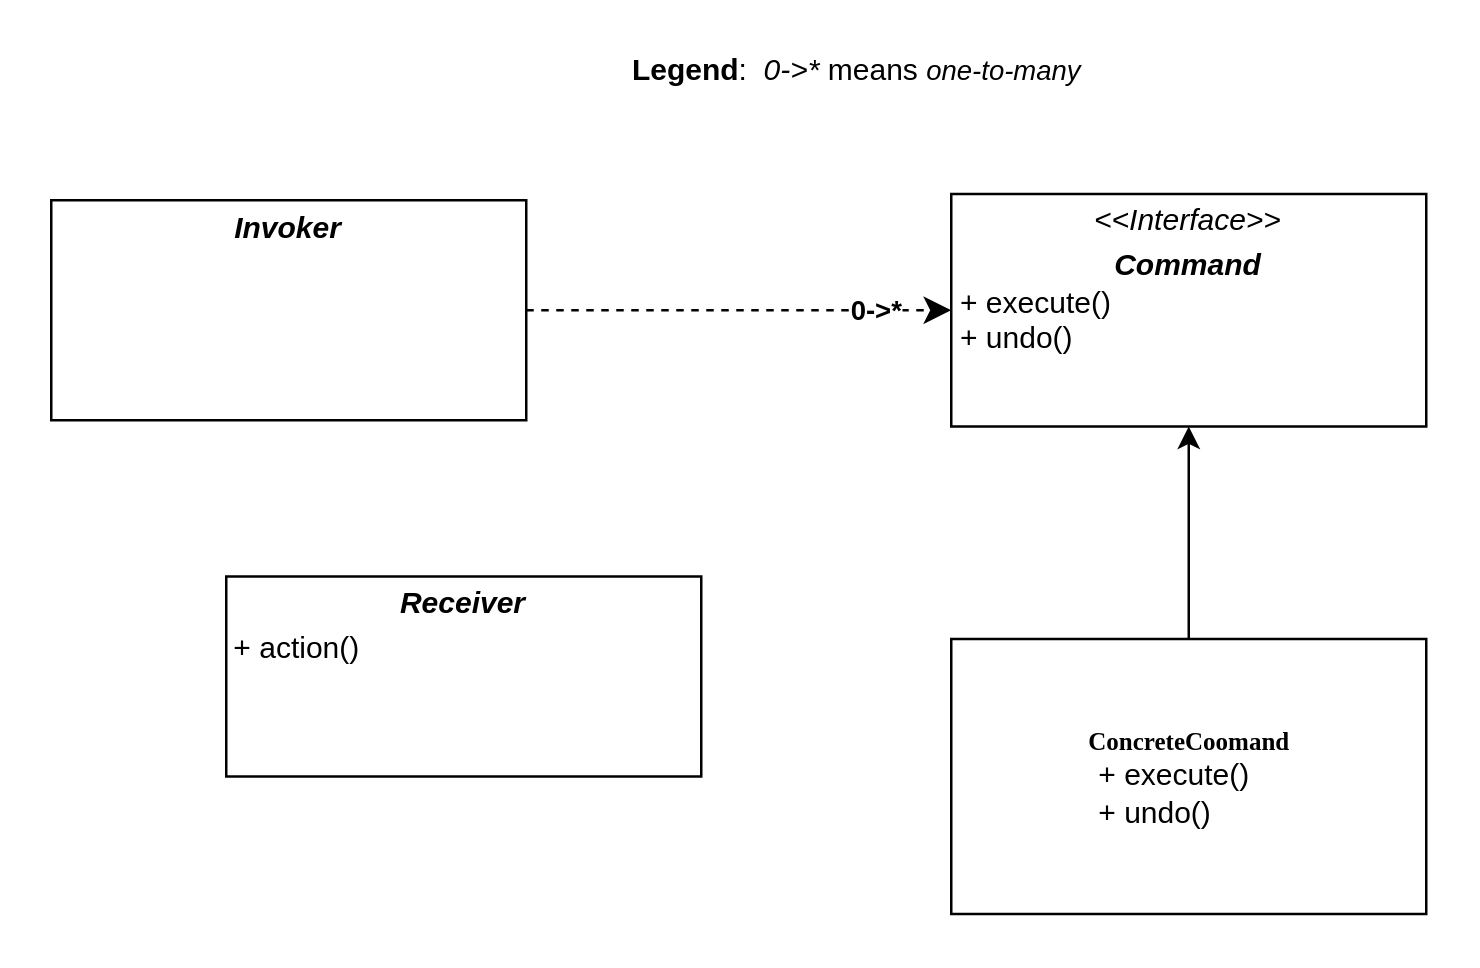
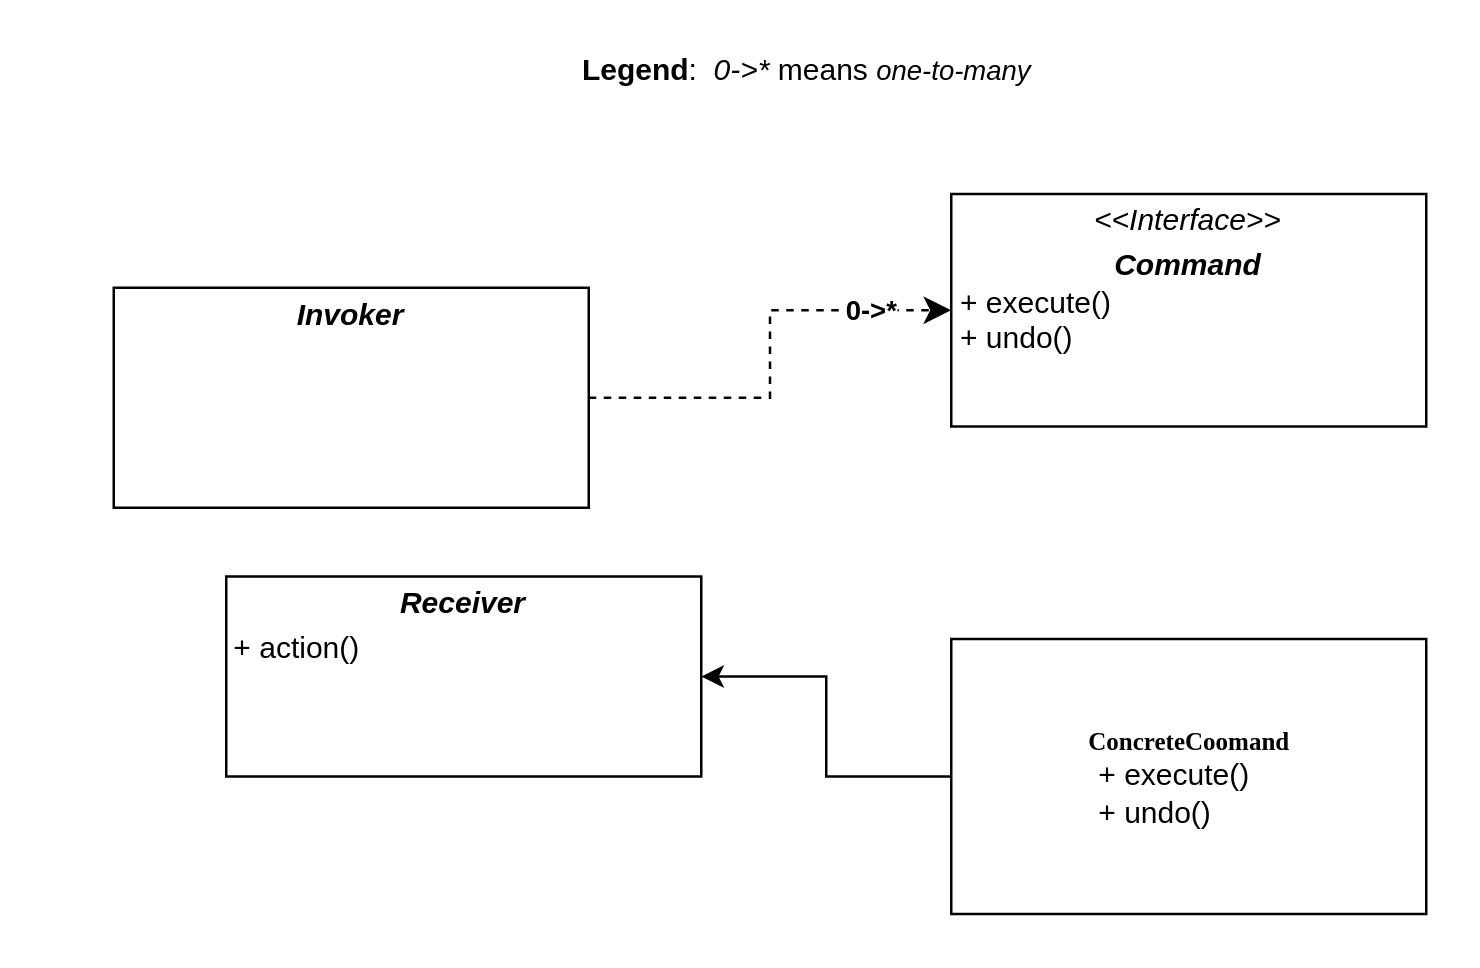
(858, 89) -> (808, 89)
(289, 310) -> (351, 398)
(1189, 540) -> (826, 734)
